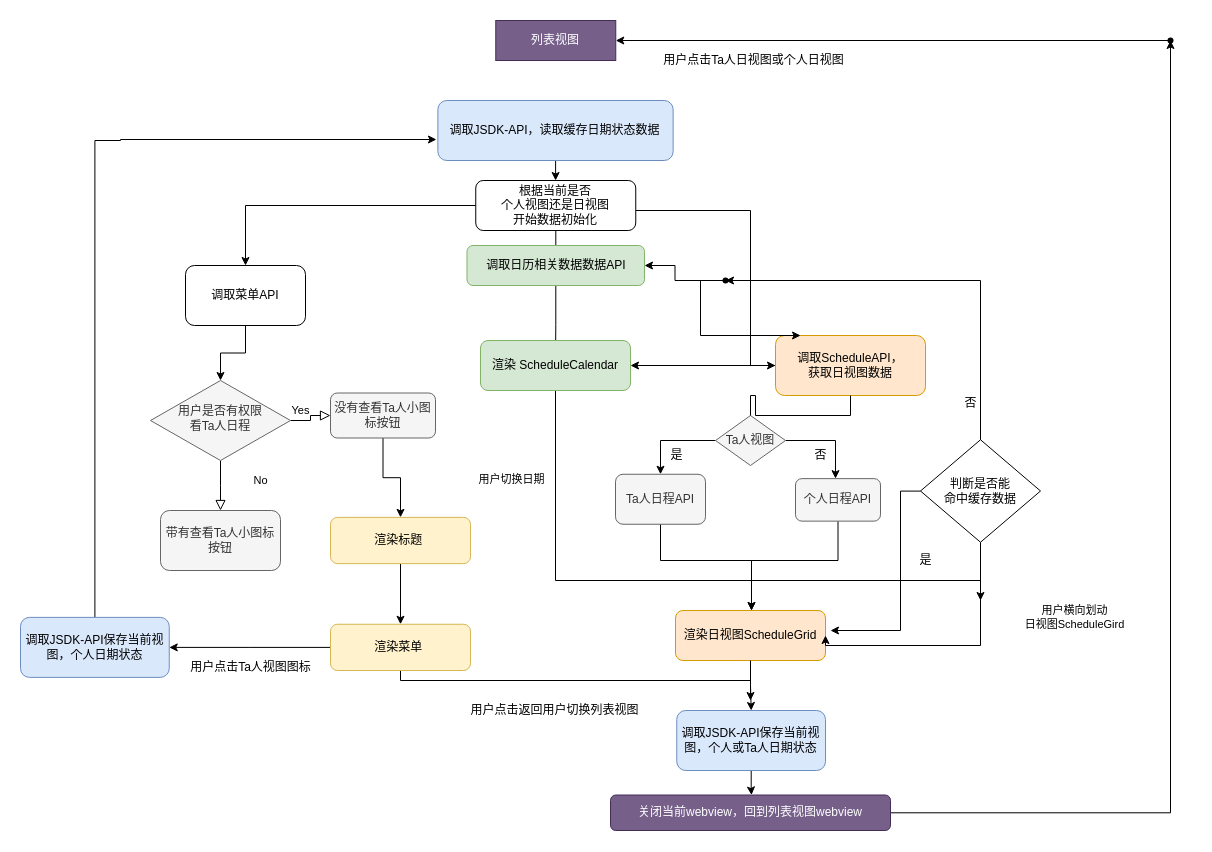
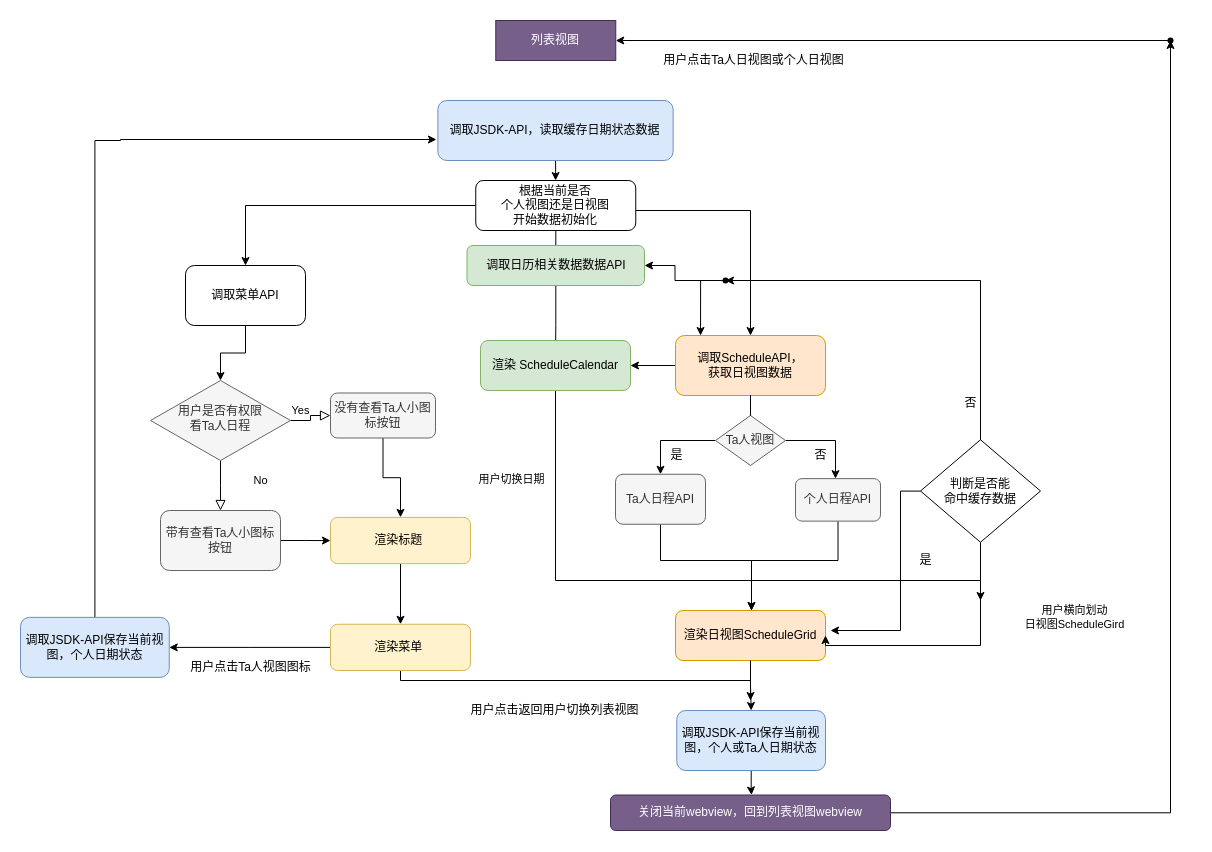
(851, 366) -> (751, 366)
none -> (302, 541)
